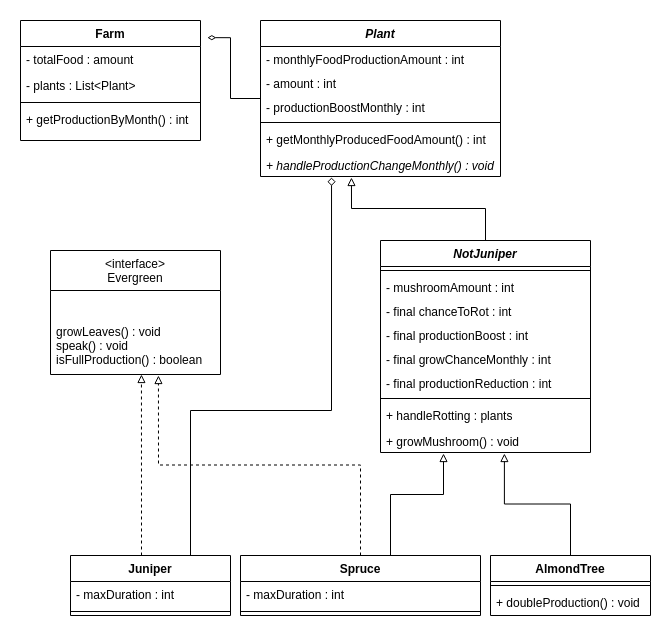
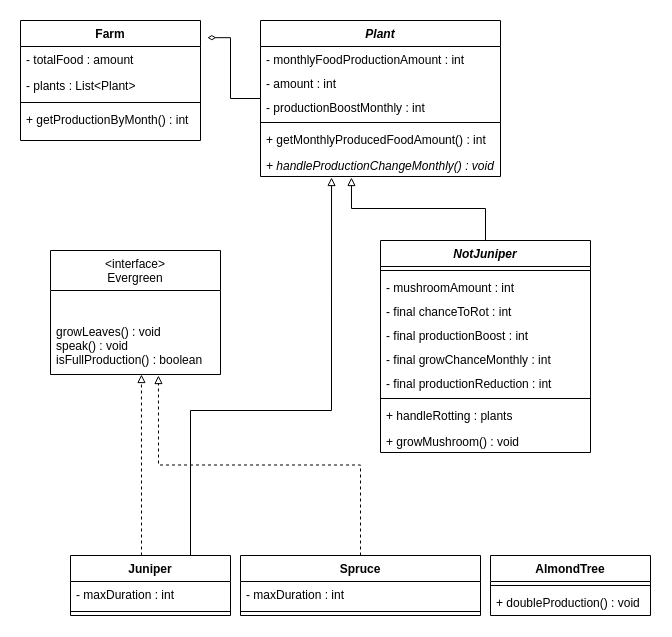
(332, 186) -> (332, 187)
(403, 495) -> none
(542, 504) -> none
